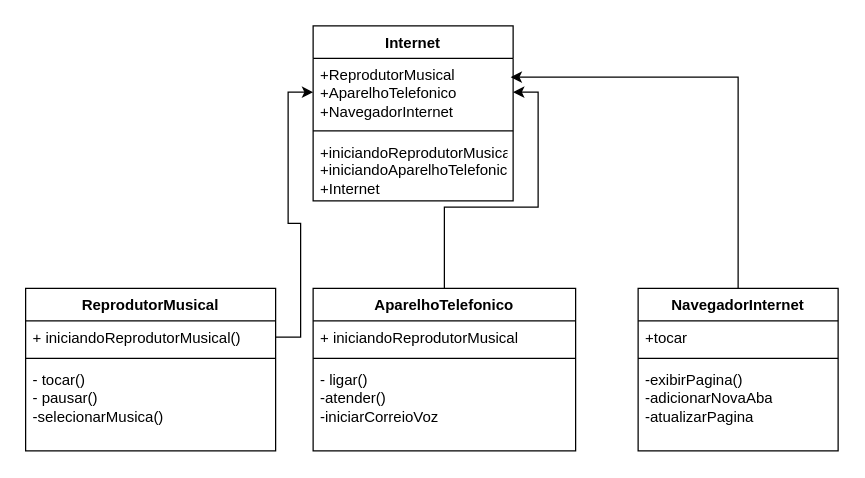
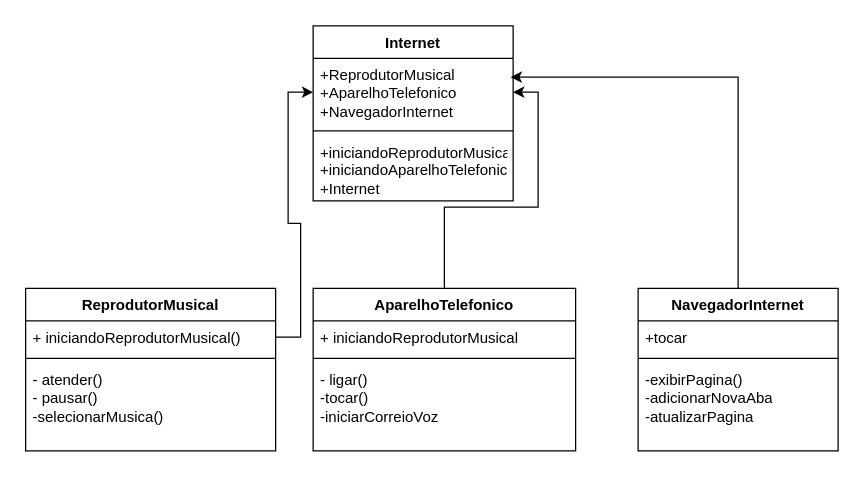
(107, 399) -> (107, 399)
(388, 399) -> (388, 399)
